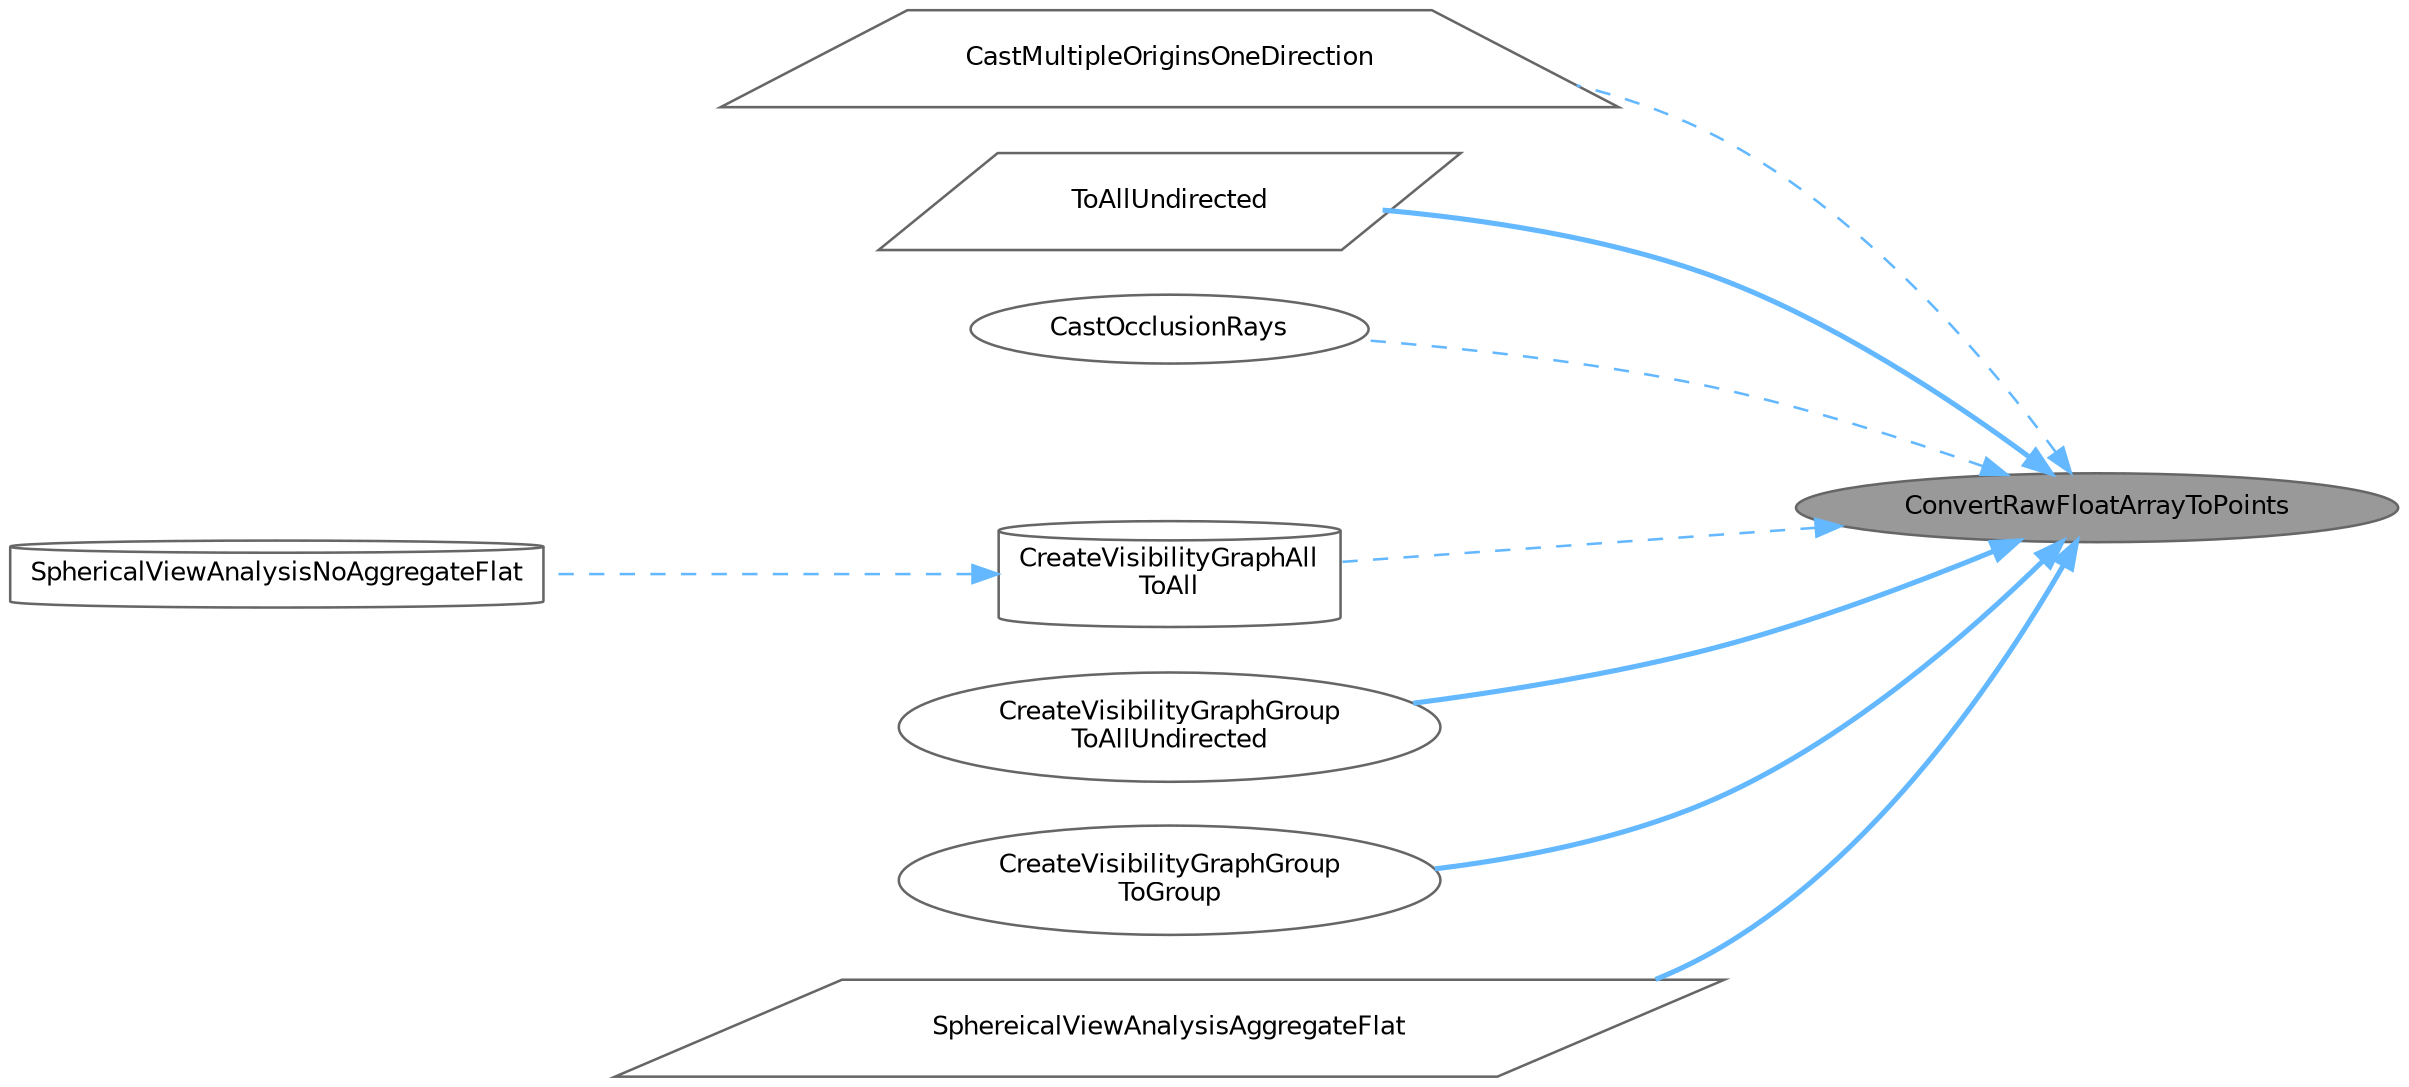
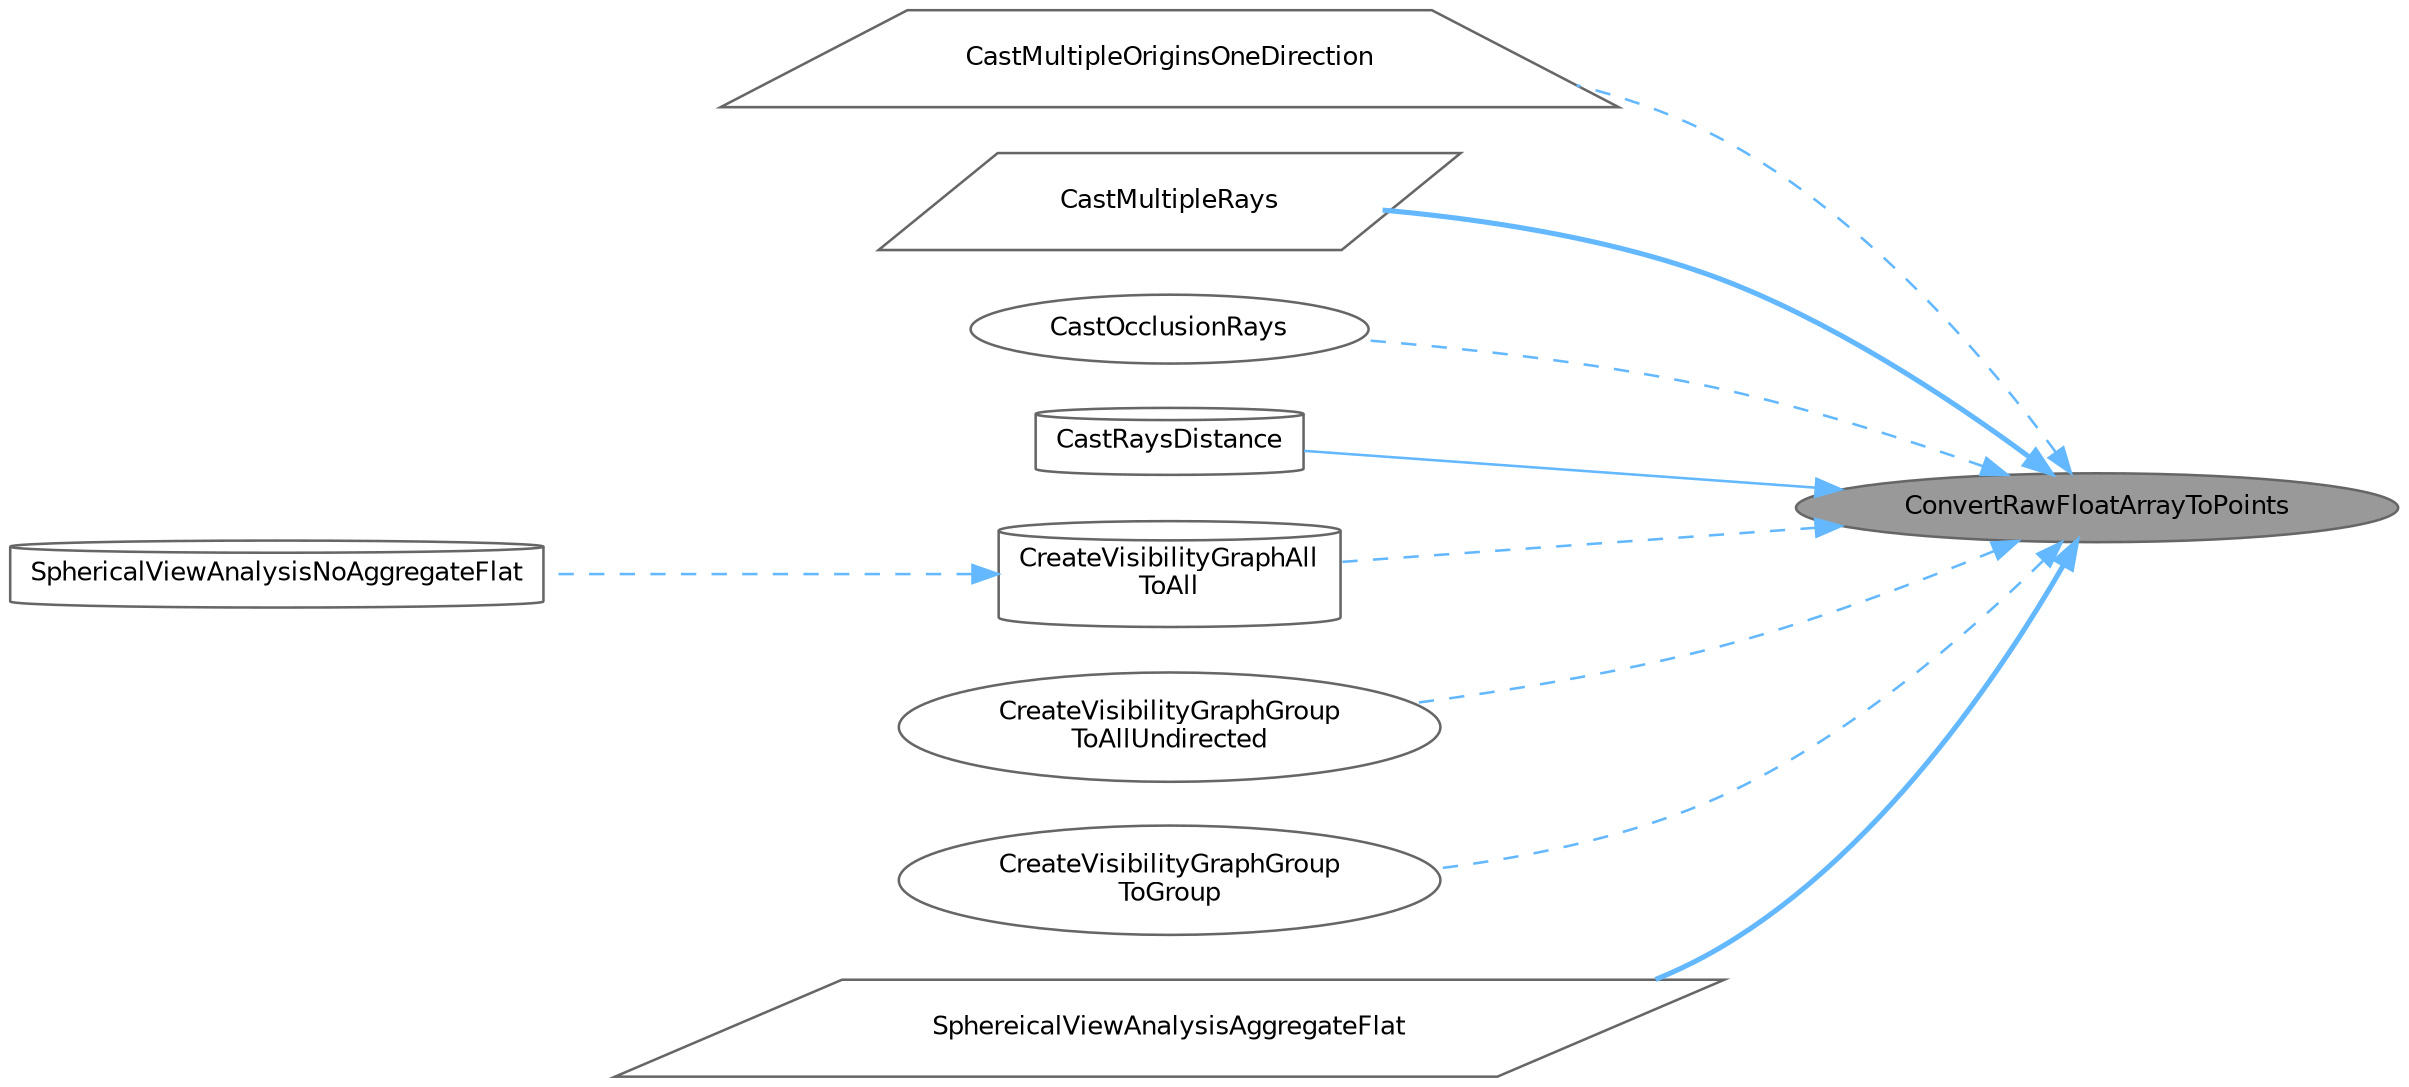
(1170, 202) -> (1170, 202)
none -> (1170, 441)
(1709, 649) -> (1709, 649)
(1767, 773) -> (1767, 773)
